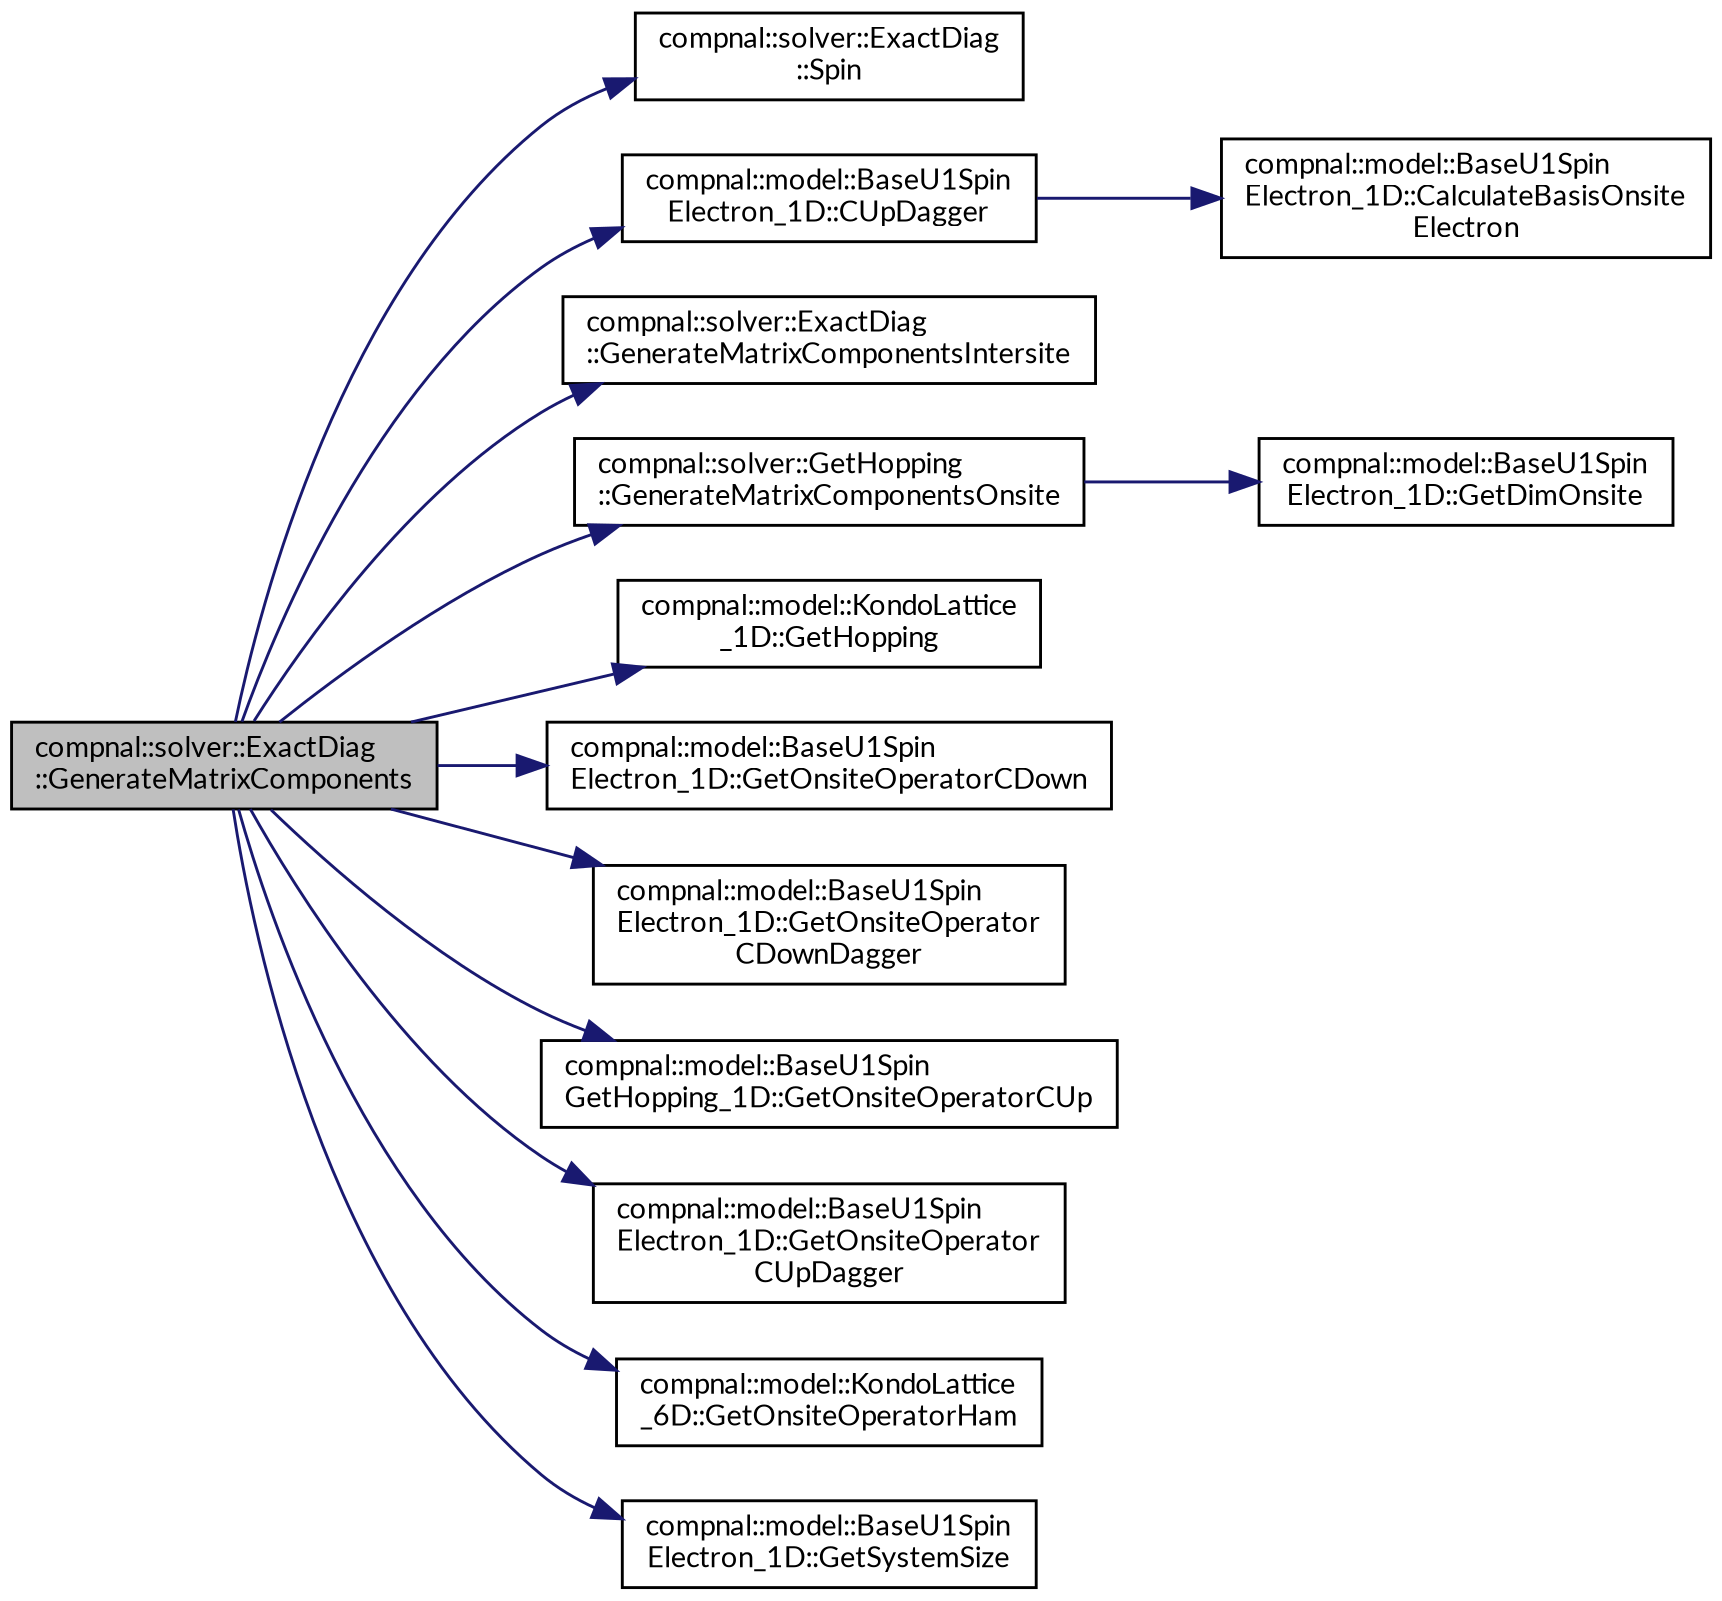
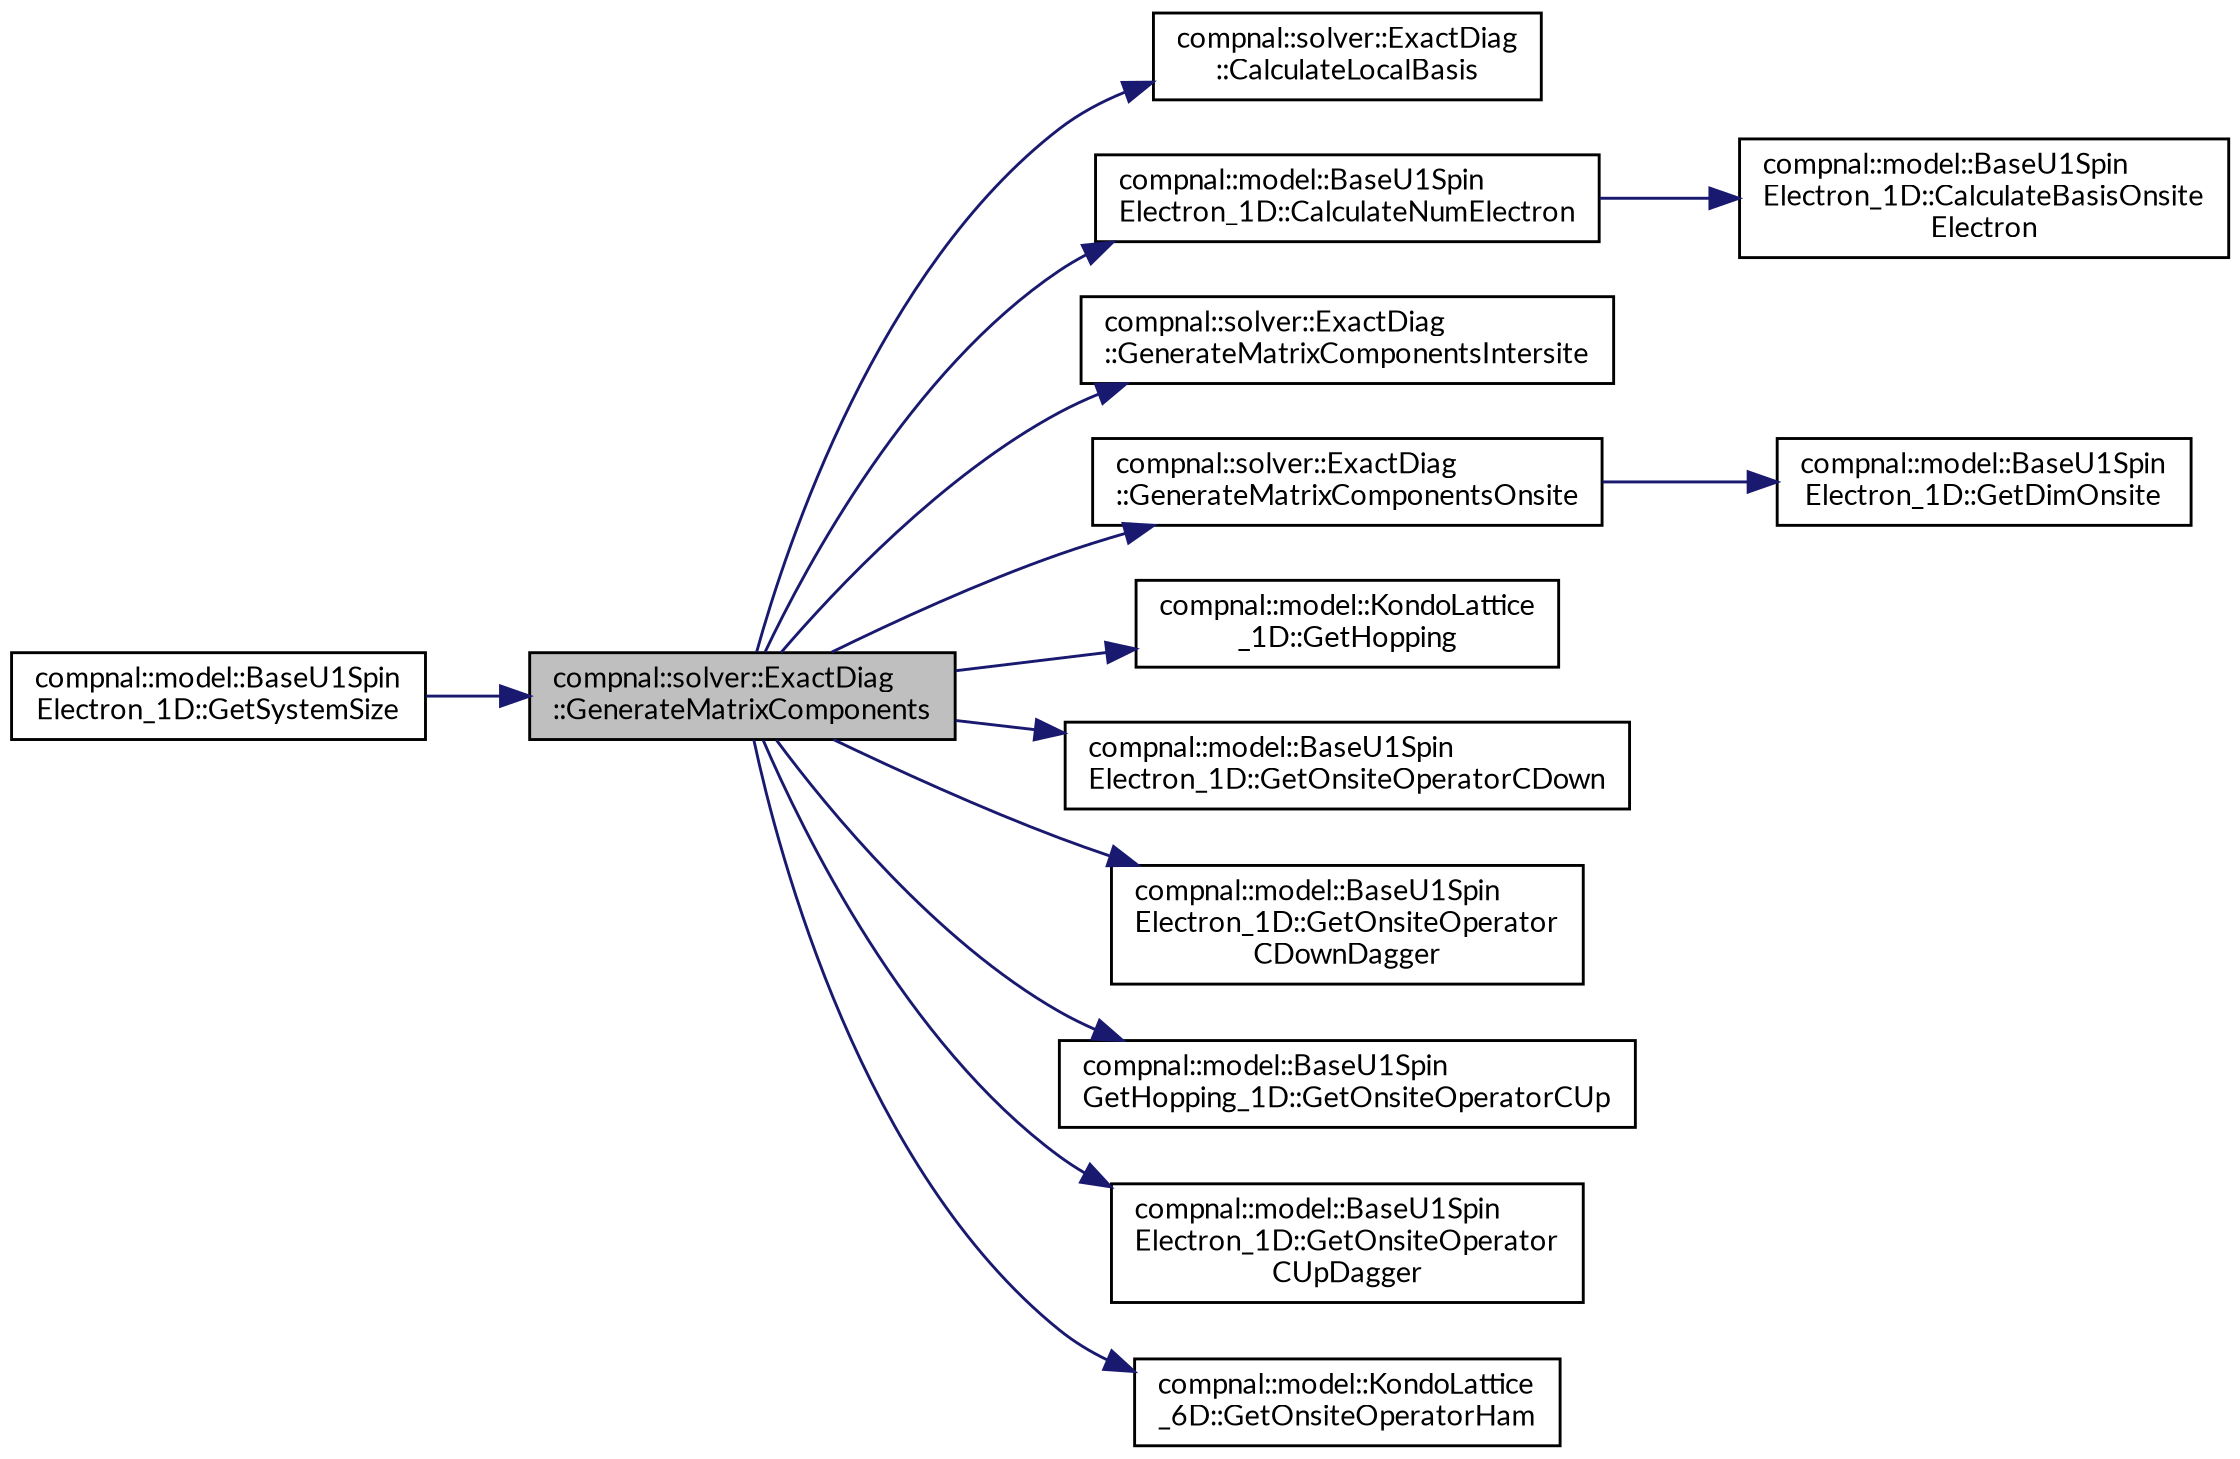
(829, 56) -> (1347, 56)
(829, 198) -> (1347, 198)
(829, 482) -> (1347, 482)
(345, 1198) -> (463, 696)
